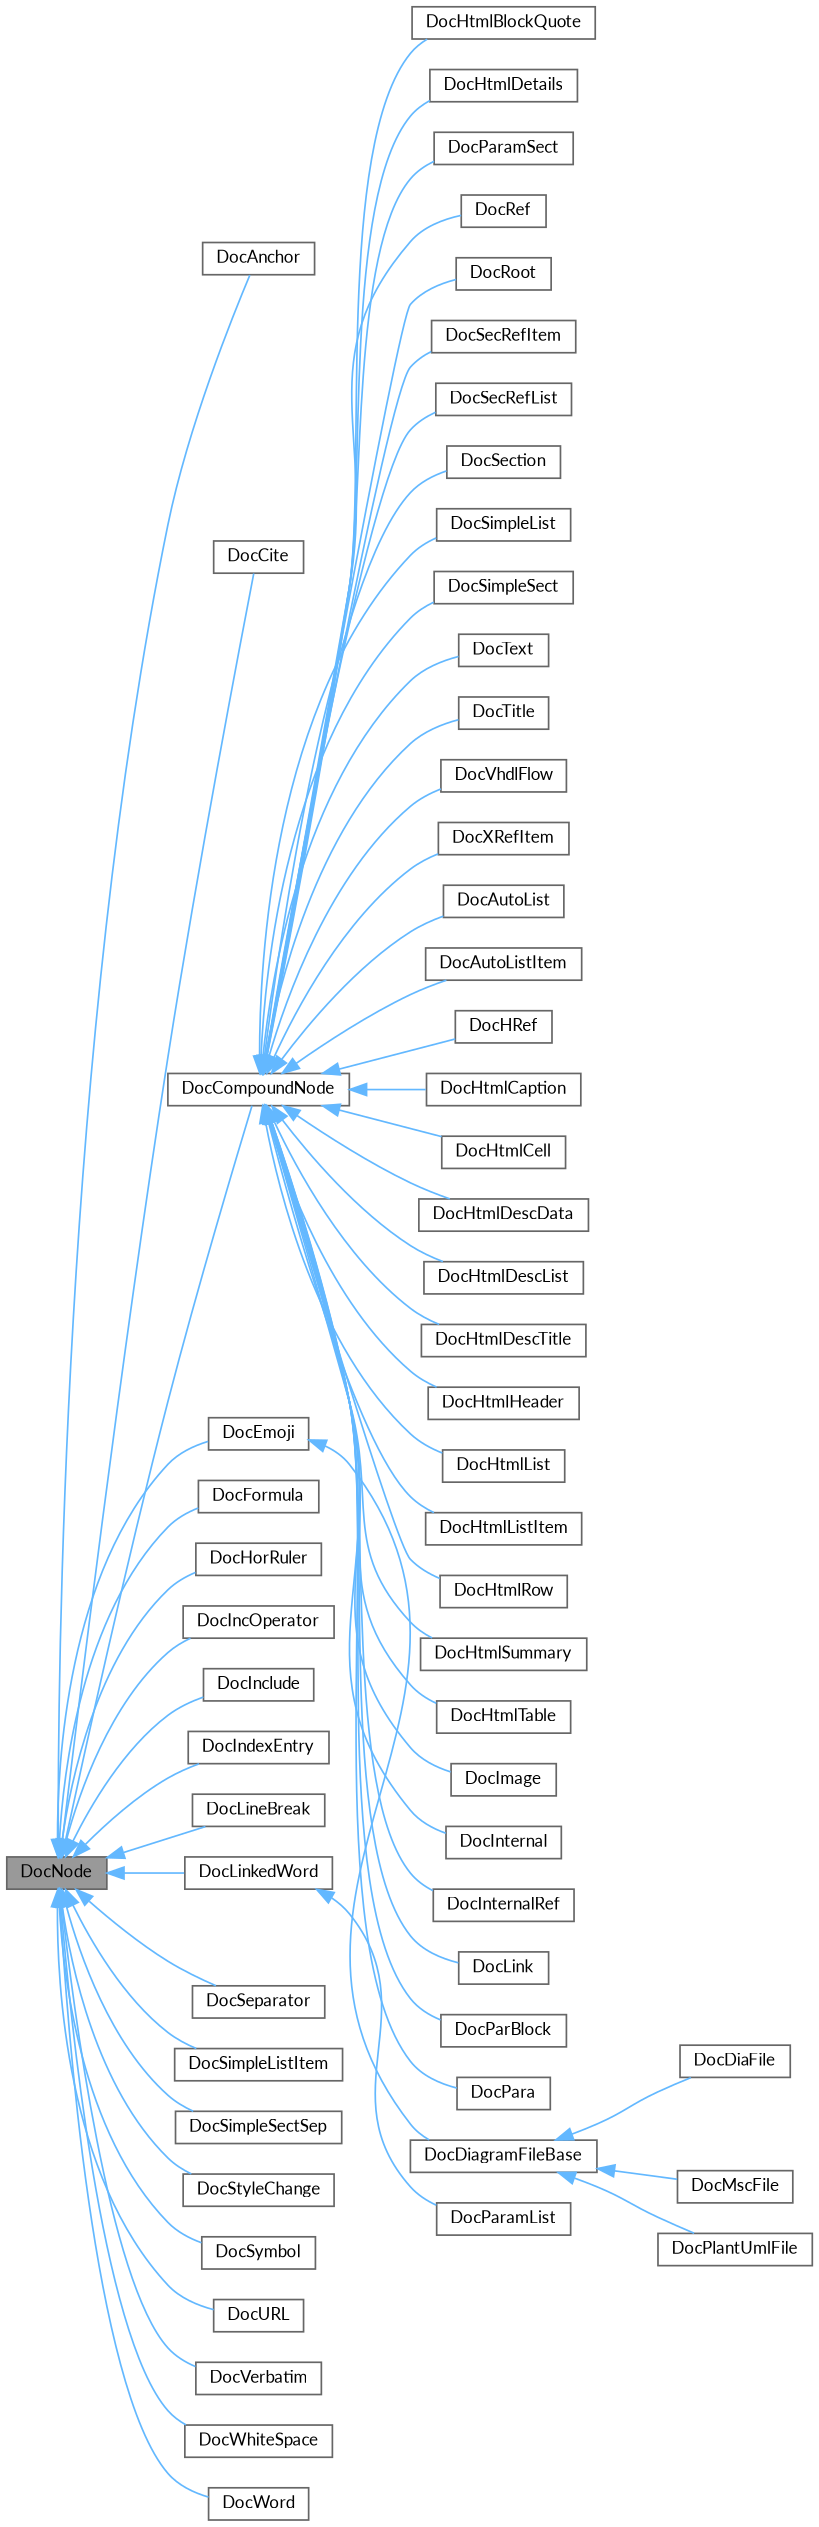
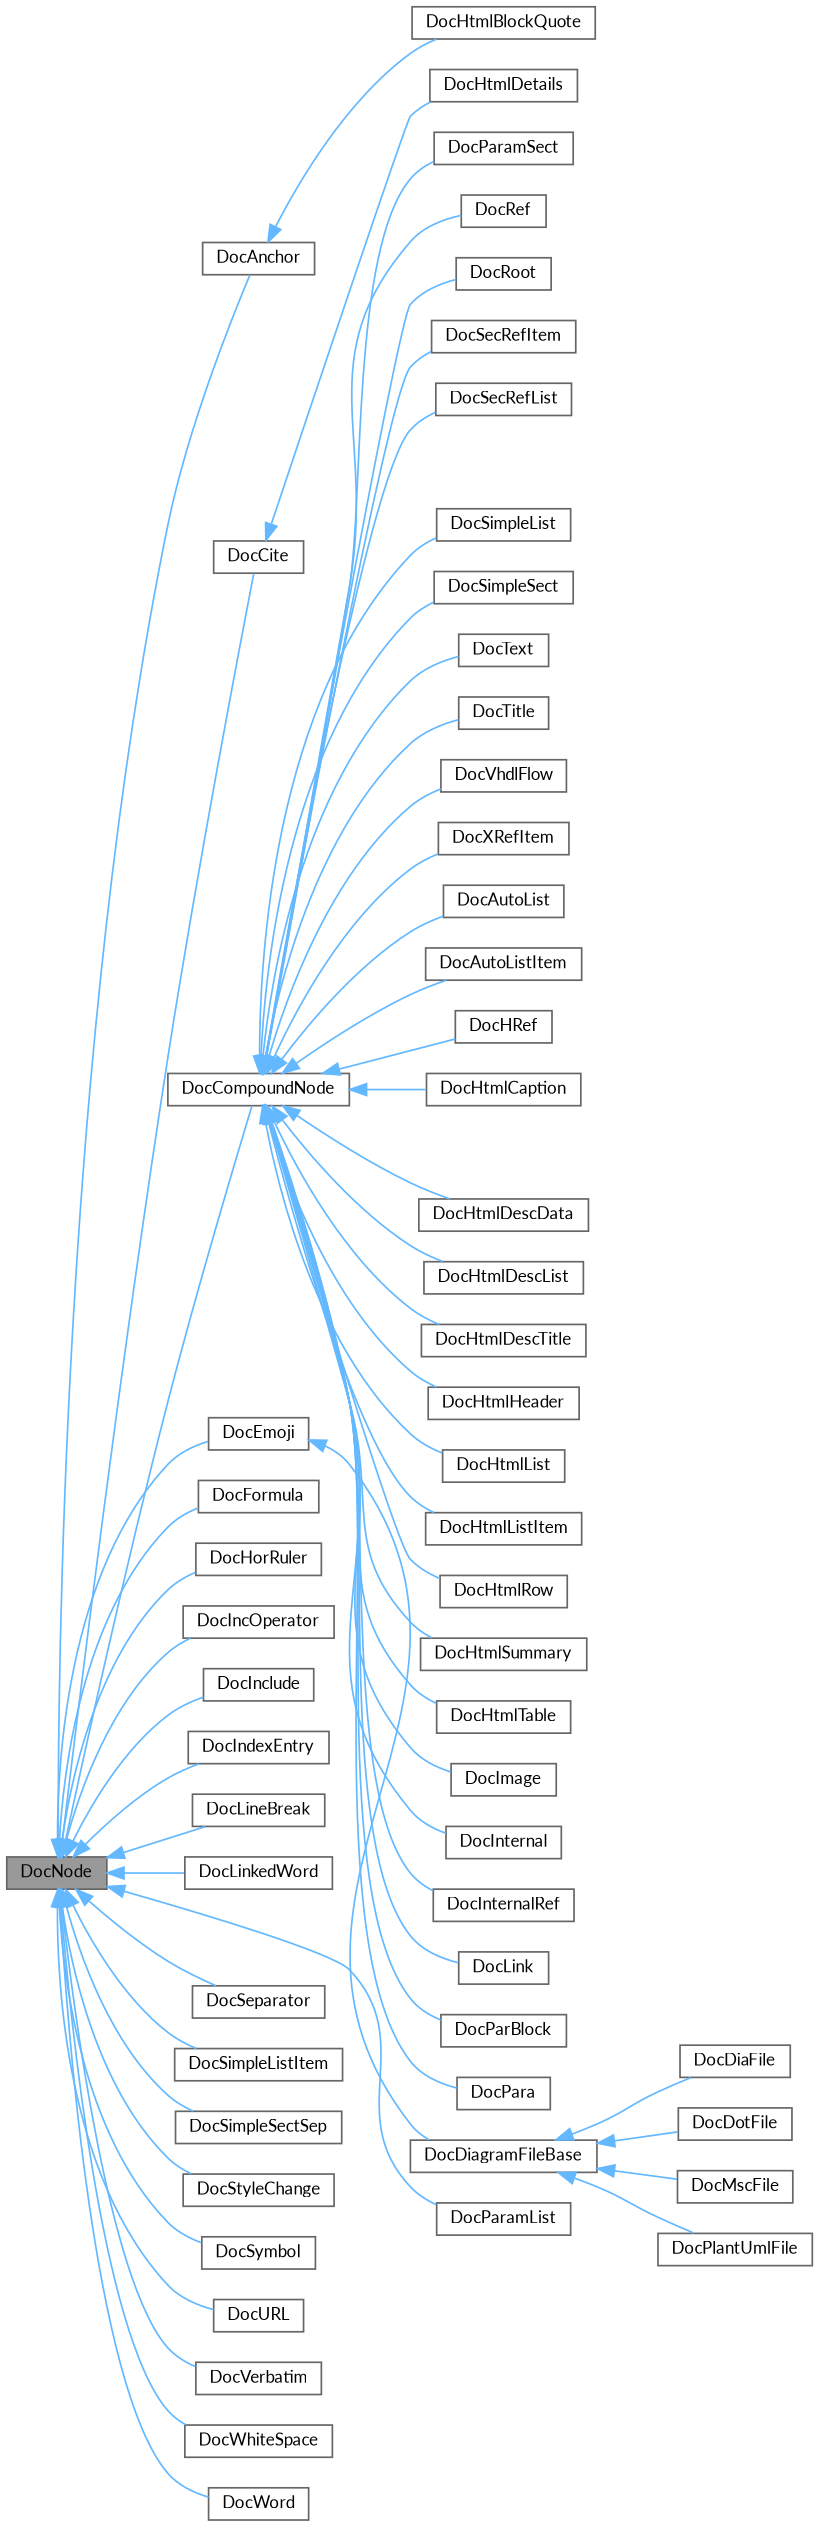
(504, 462) -> none
(353, 543) -> (343, 121)
(351, 573) -> (344, 308)
(504, 1152) -> none
(380, 2038) -> (339, 1963)
none -> (735, 2124)
